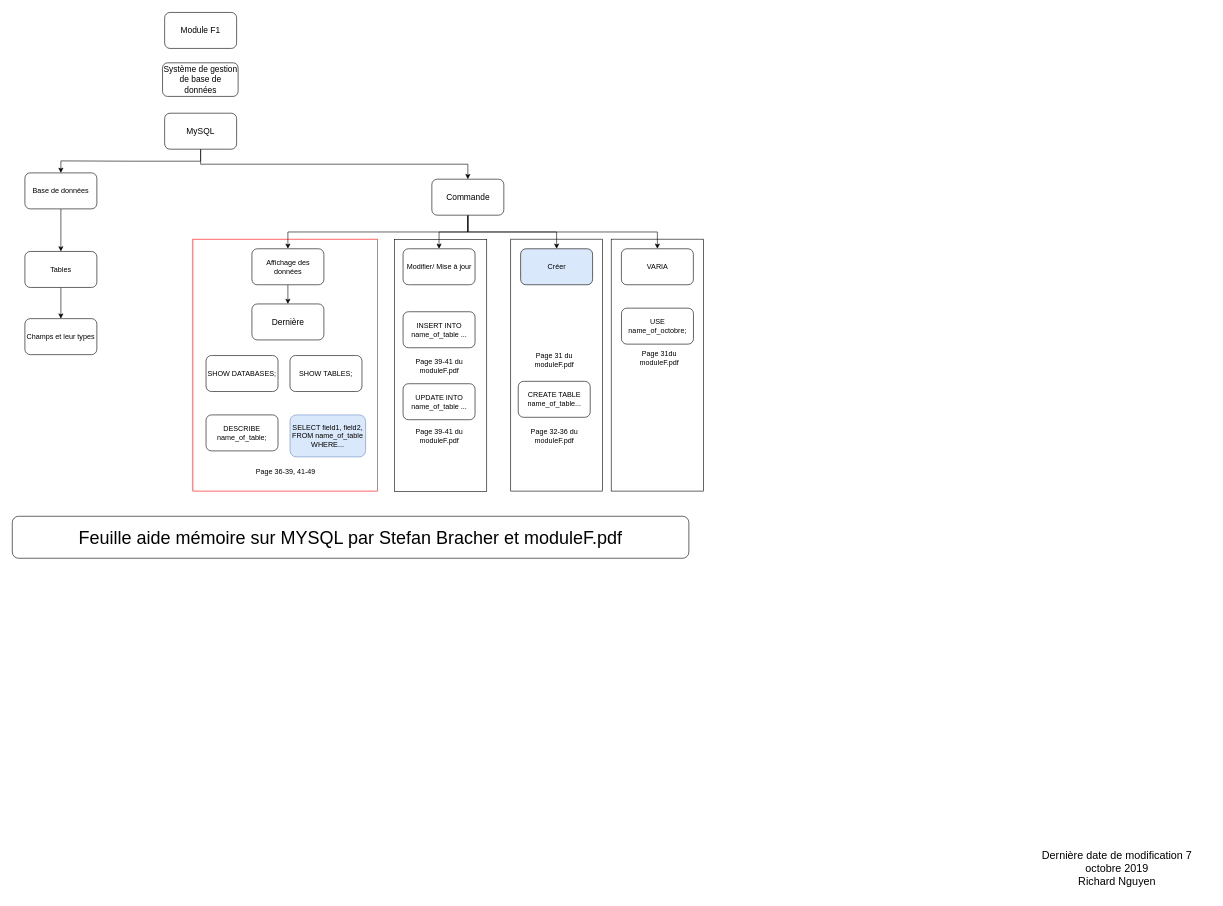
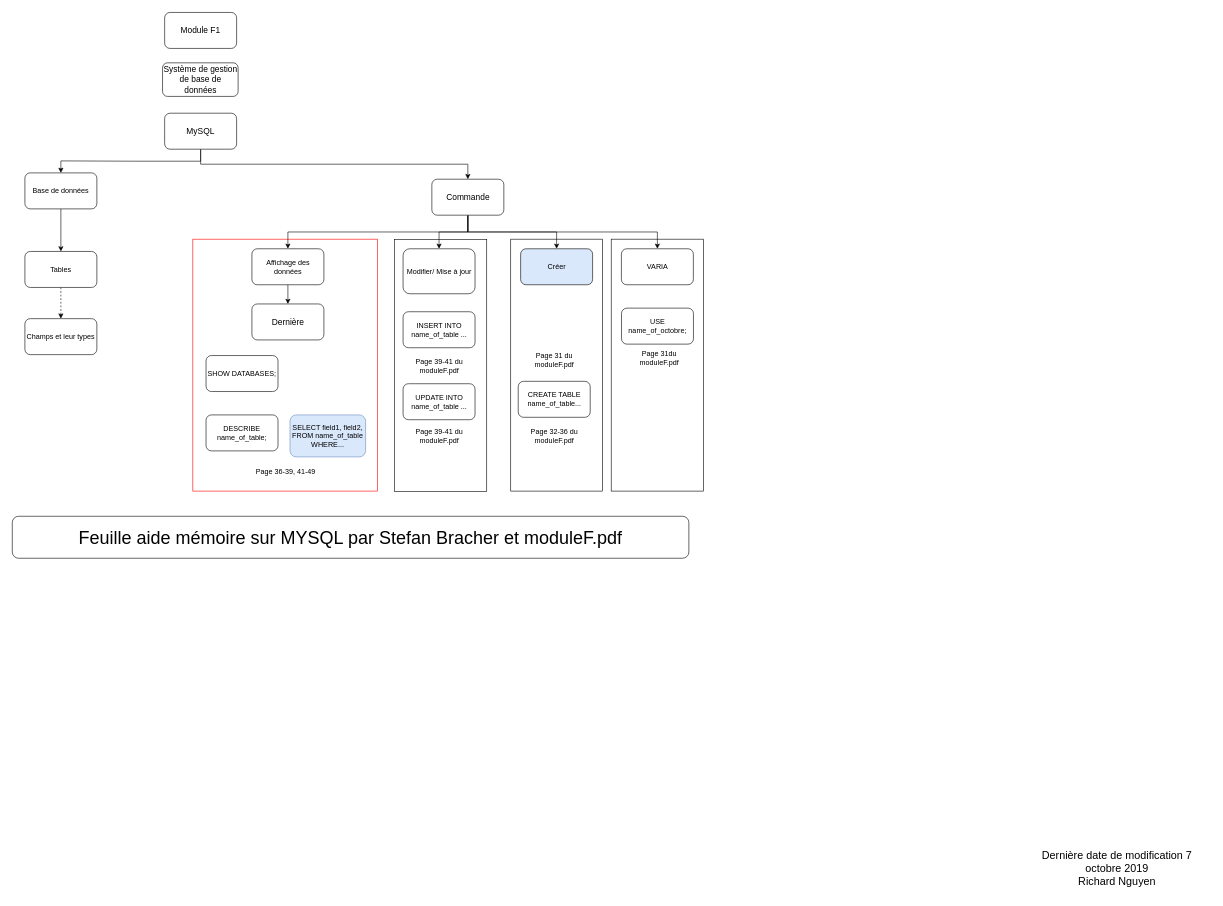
(439, 267) -> (439, 271)
(61, 301) -> (61, 301)
(326, 374) -> none
